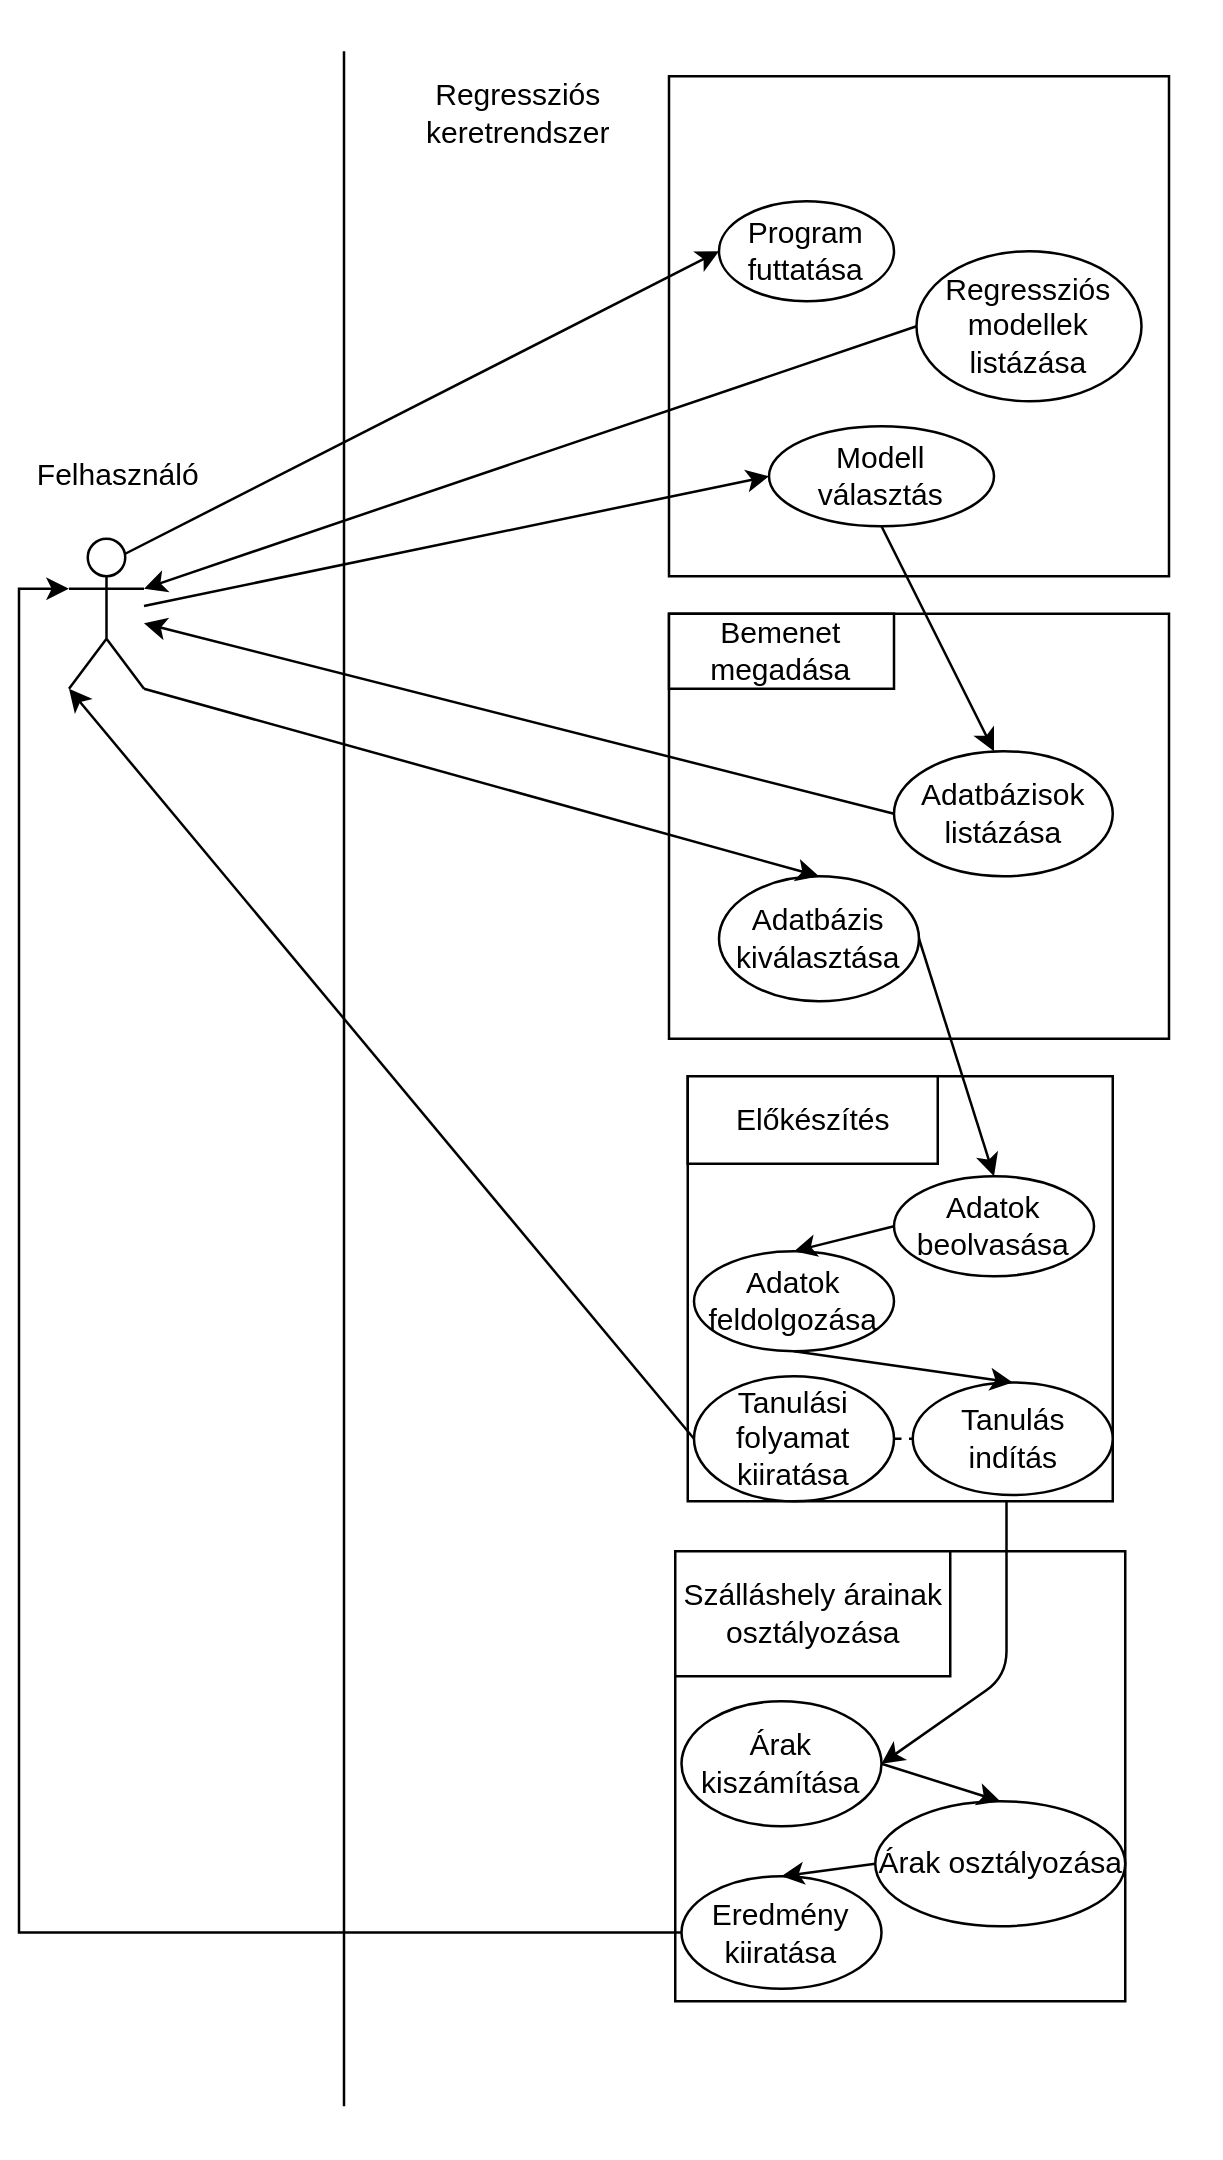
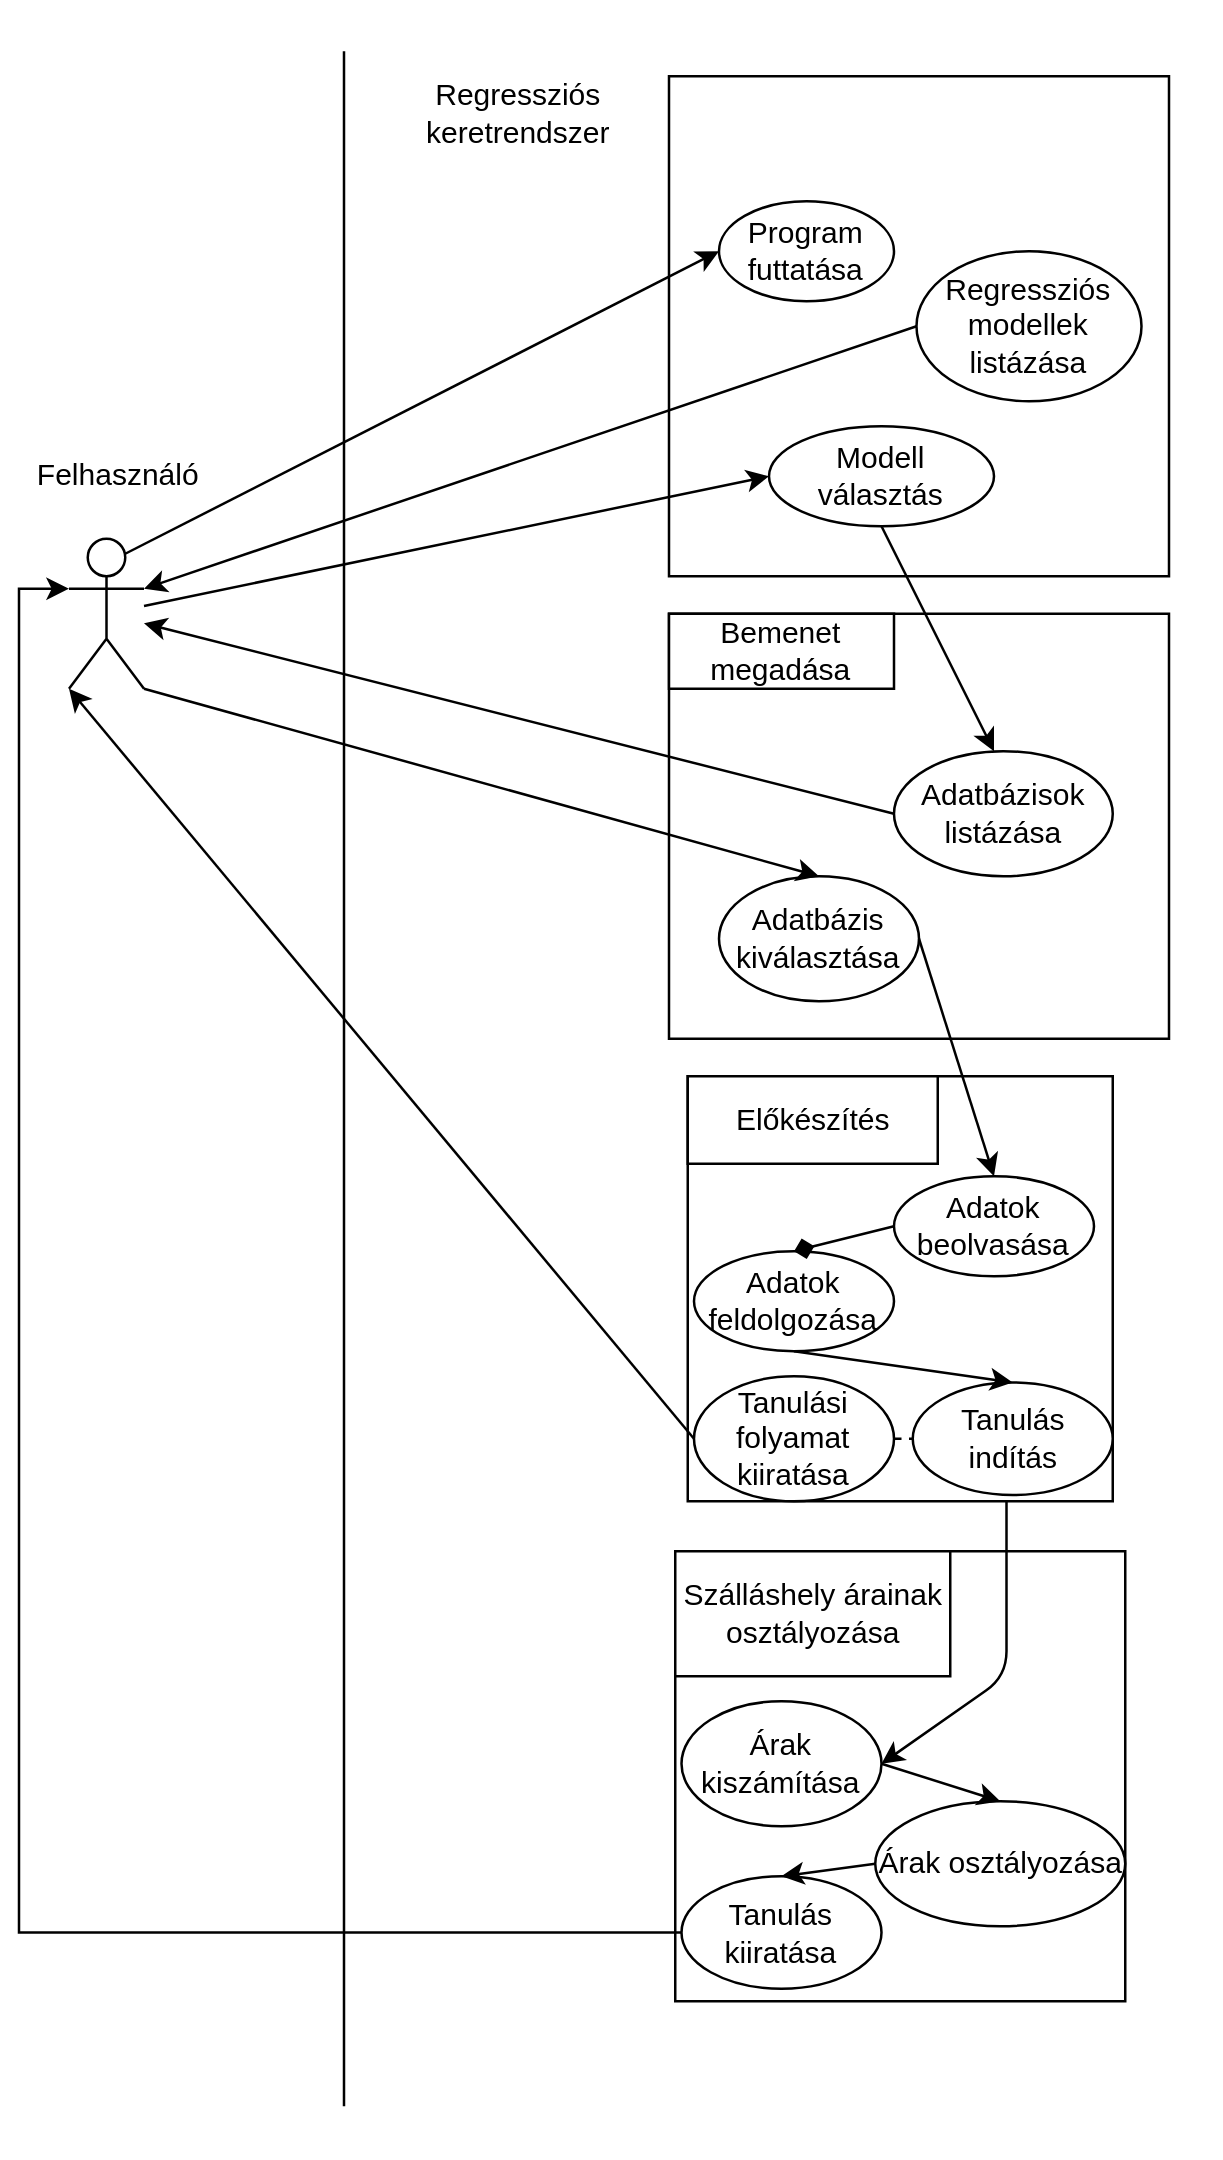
(812, 1247) -> (813, 1246)
(781, 1934) -> (781, 1934)
